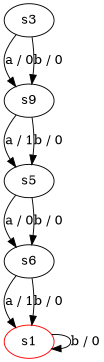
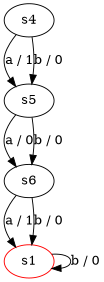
(29, 20) -> none
(29, 101) -> (29, 20)
